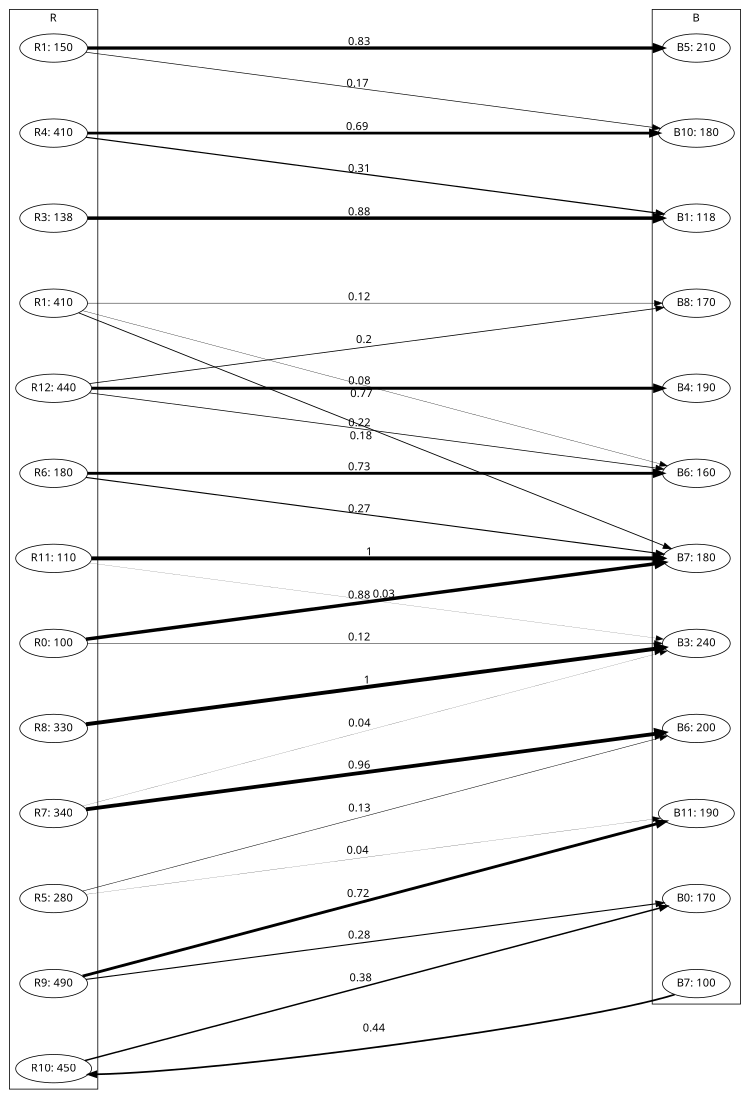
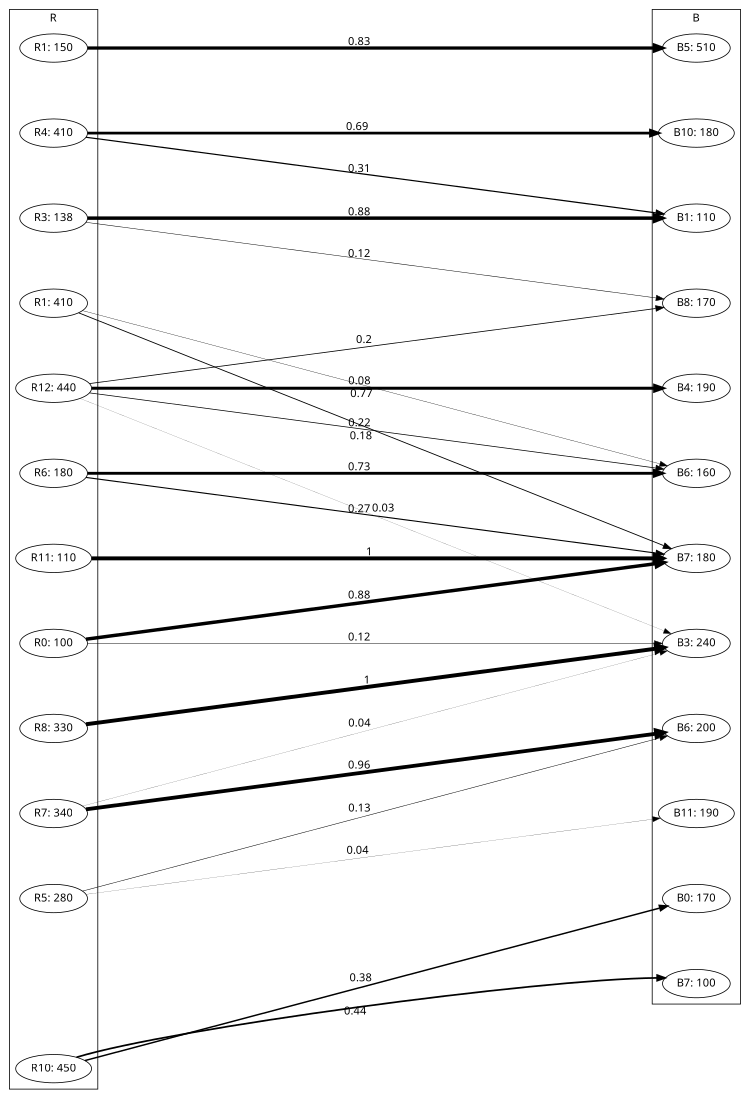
(696, 48) -> (696, 48)
(369, 90) -> none
(696, 218) -> (696, 218)
(371, 303) -> (371, 260)
(344, 597) -> (343, 503)
(54, 984) -> none
(387, 1046) -> (365, 1006)
